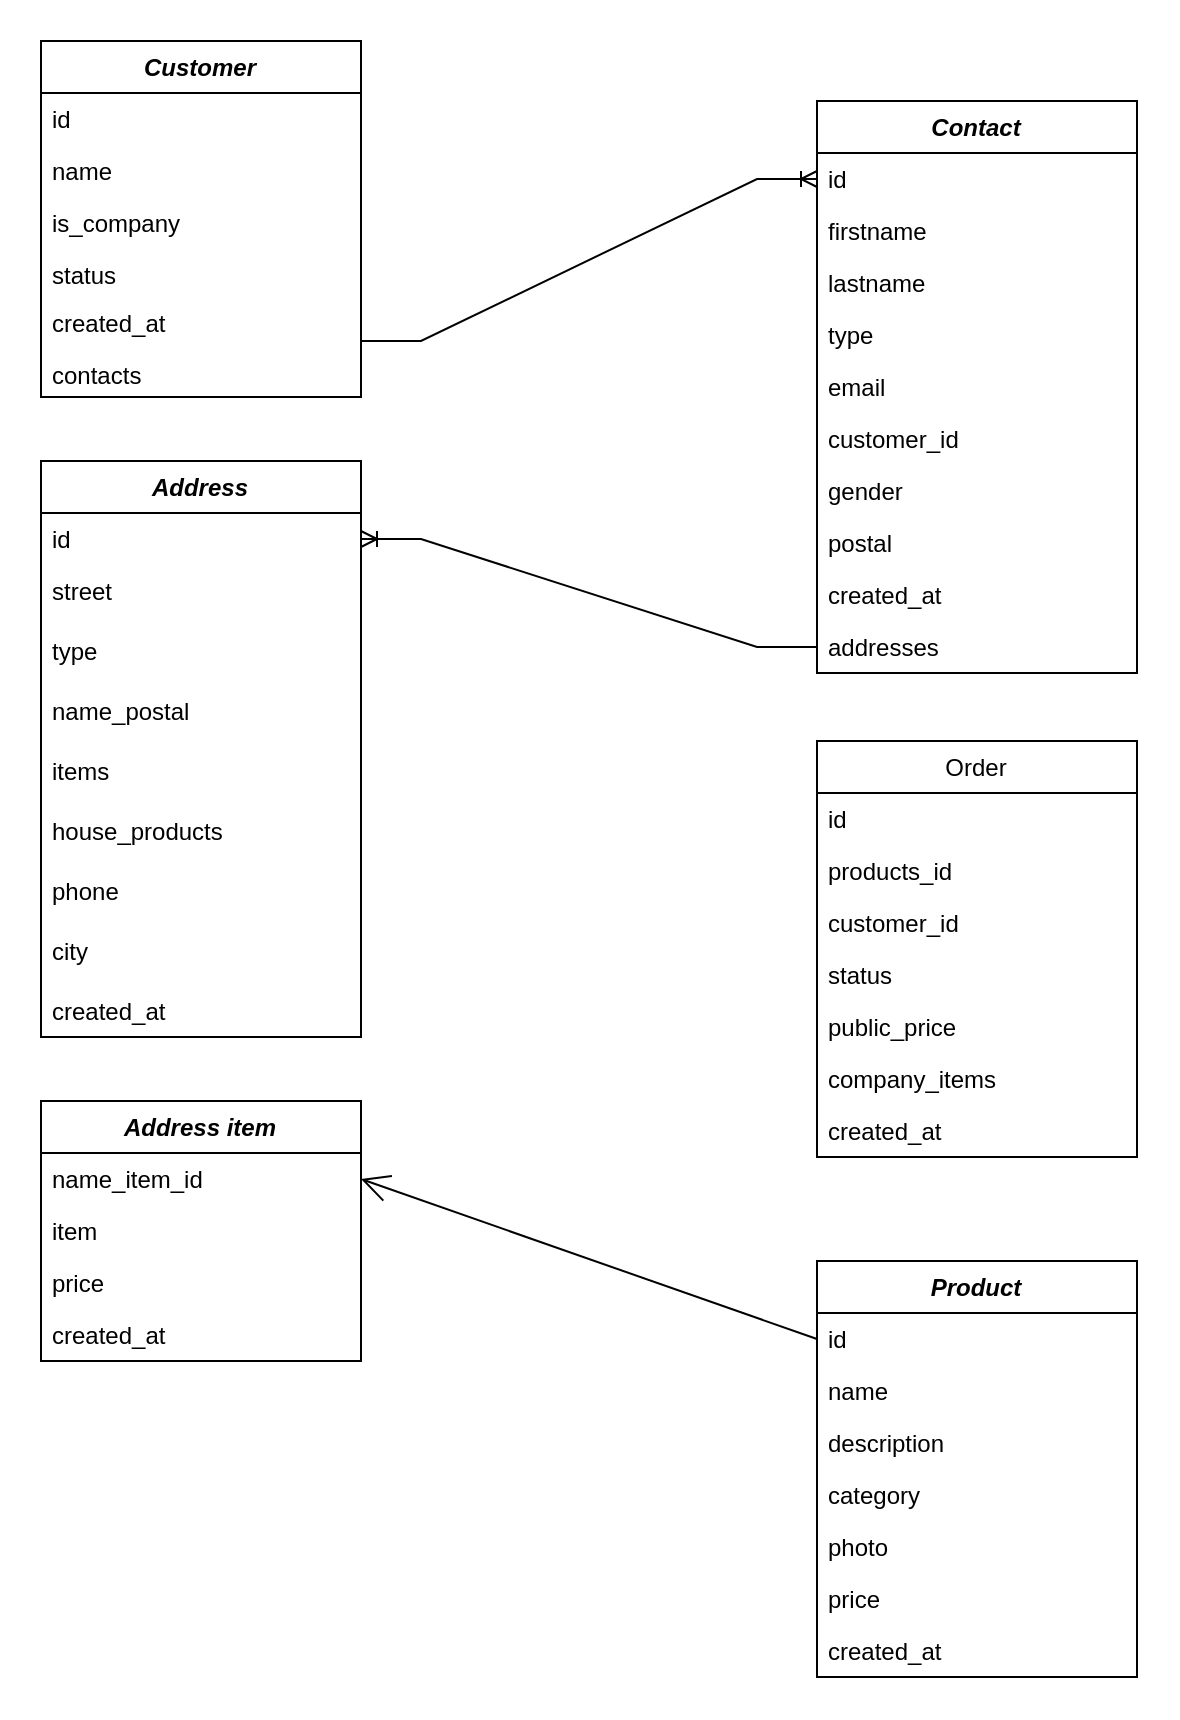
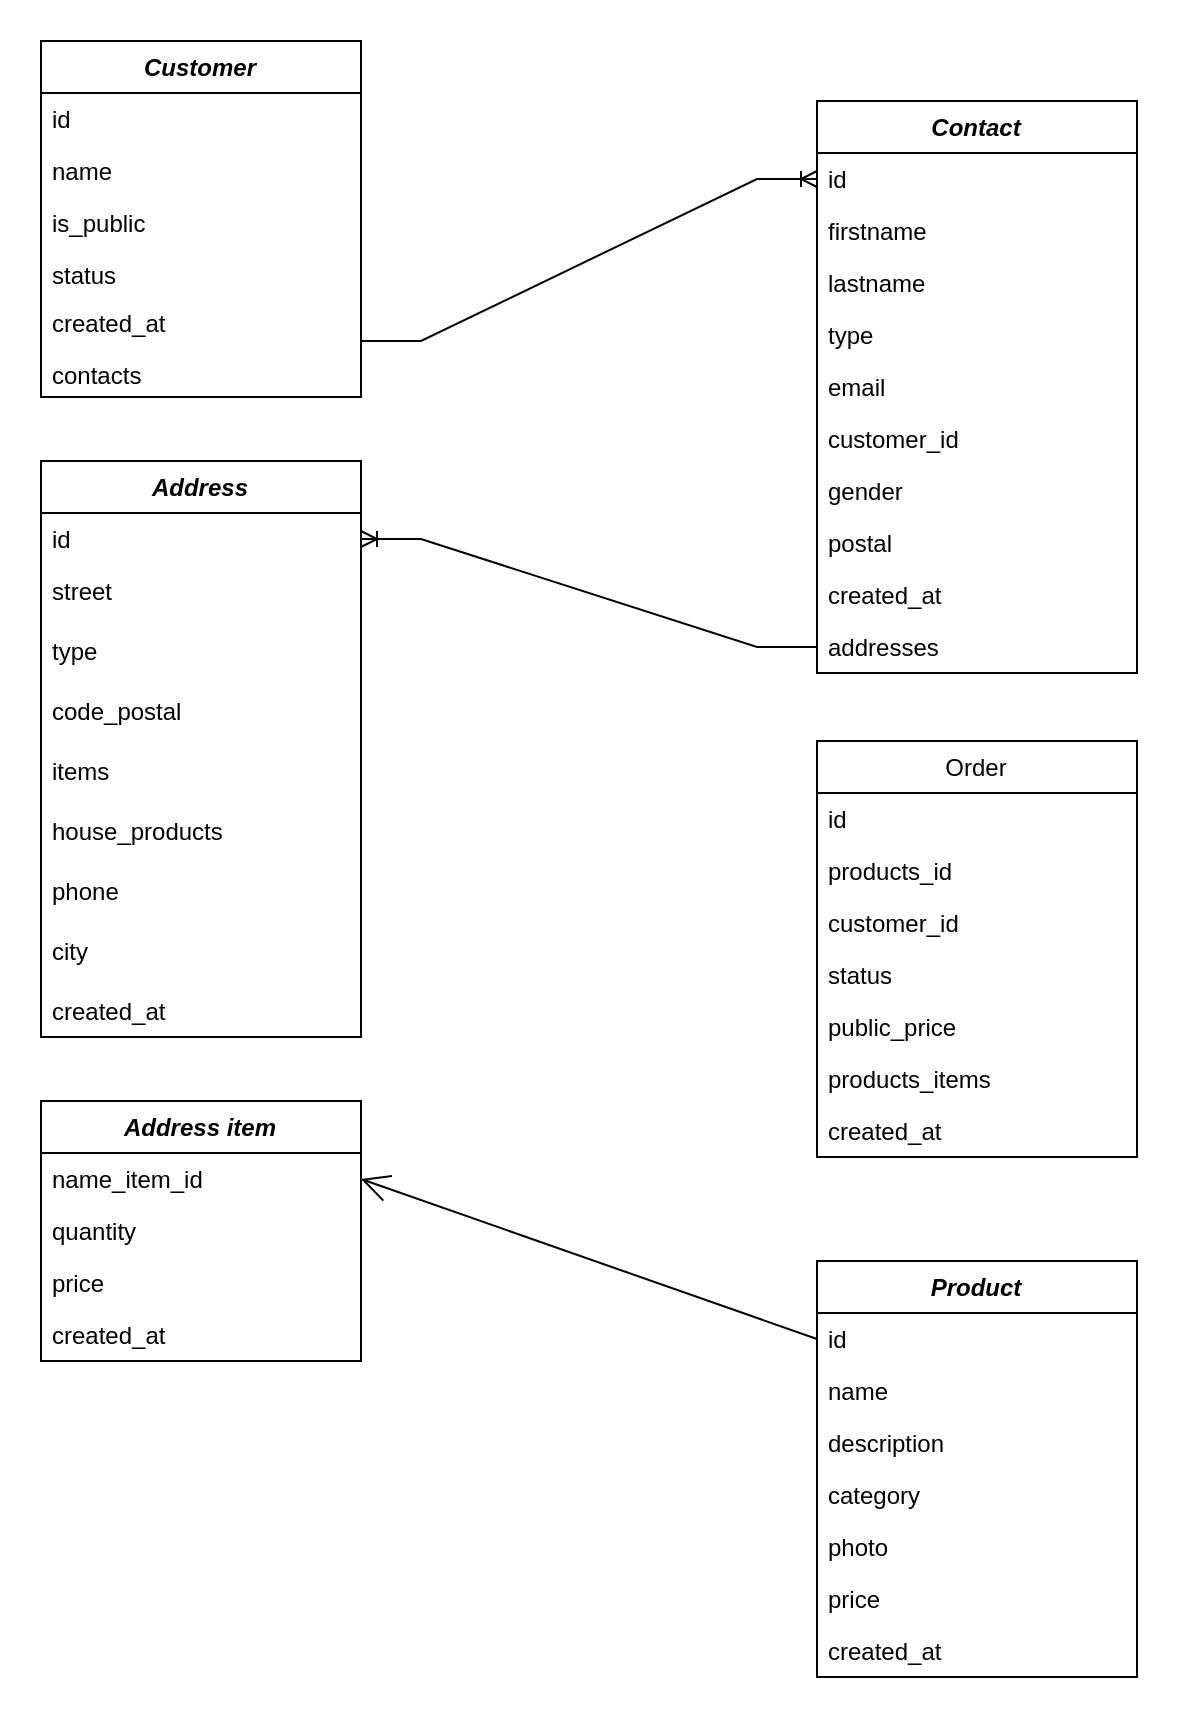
(116, 224) -> (103, 224)
(123, 712) -> (123, 712)
(912, 1080) -> (919, 1080)
(76, 1232) -> (103, 1232)
